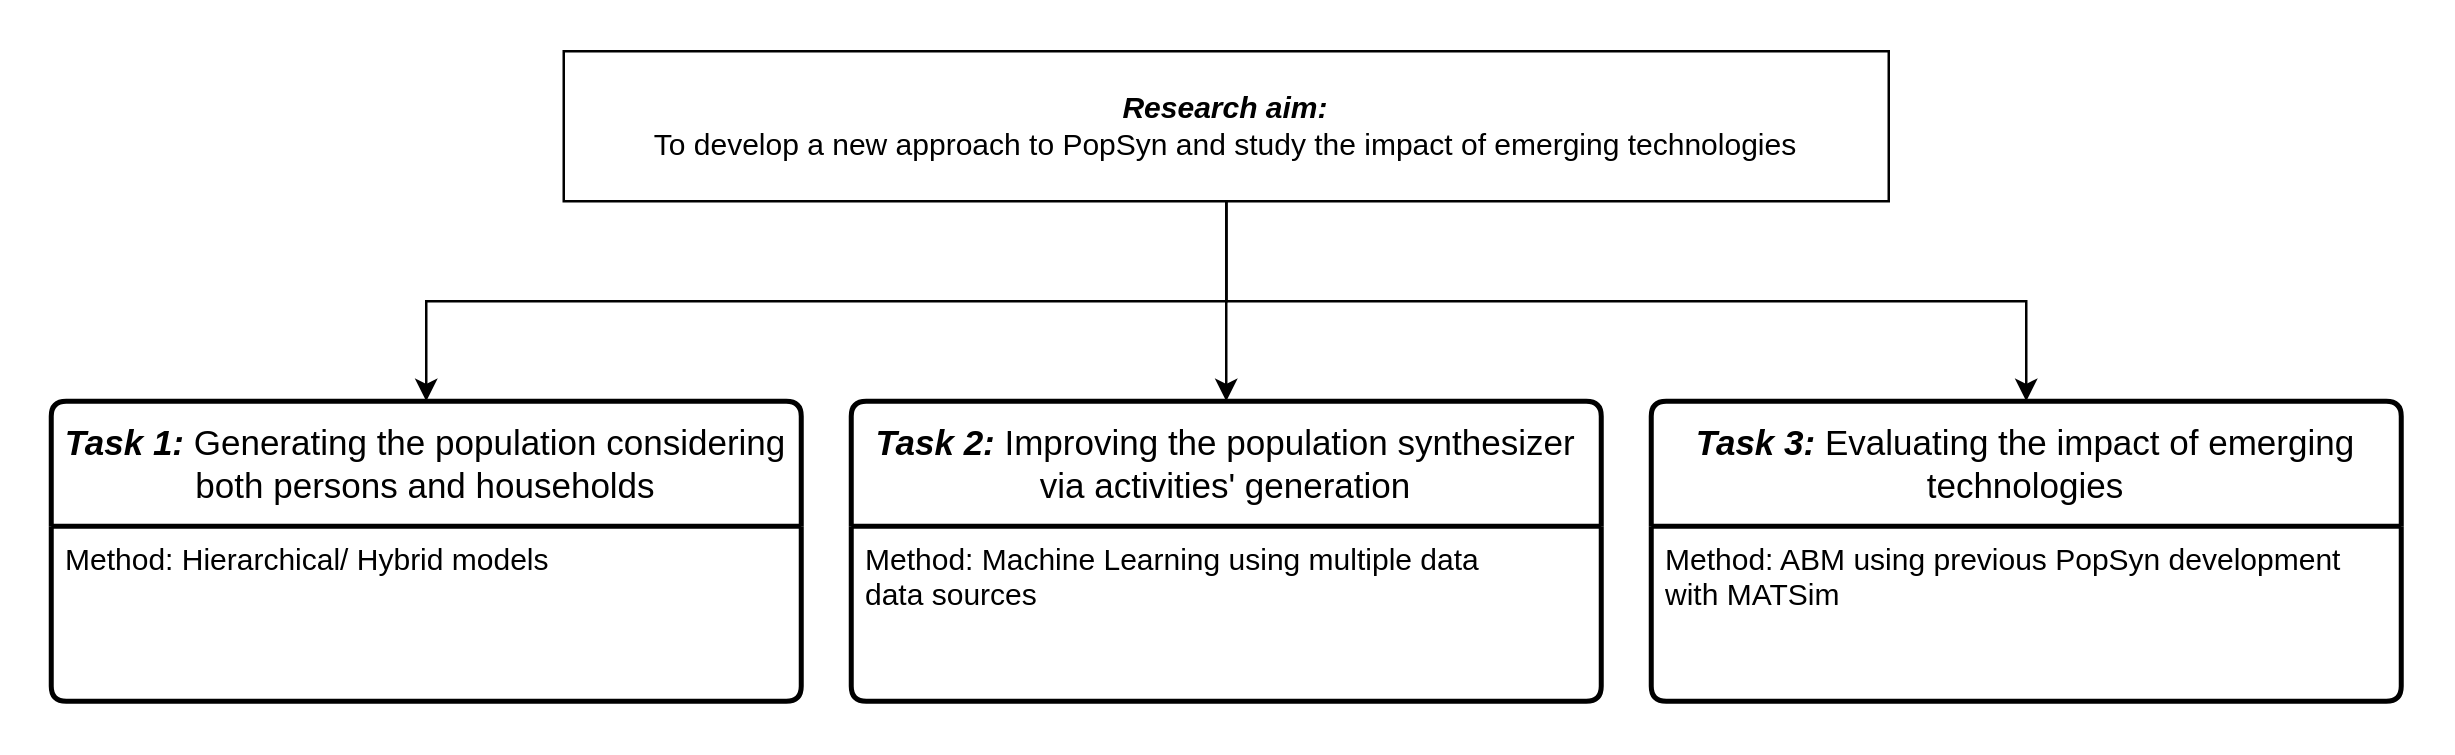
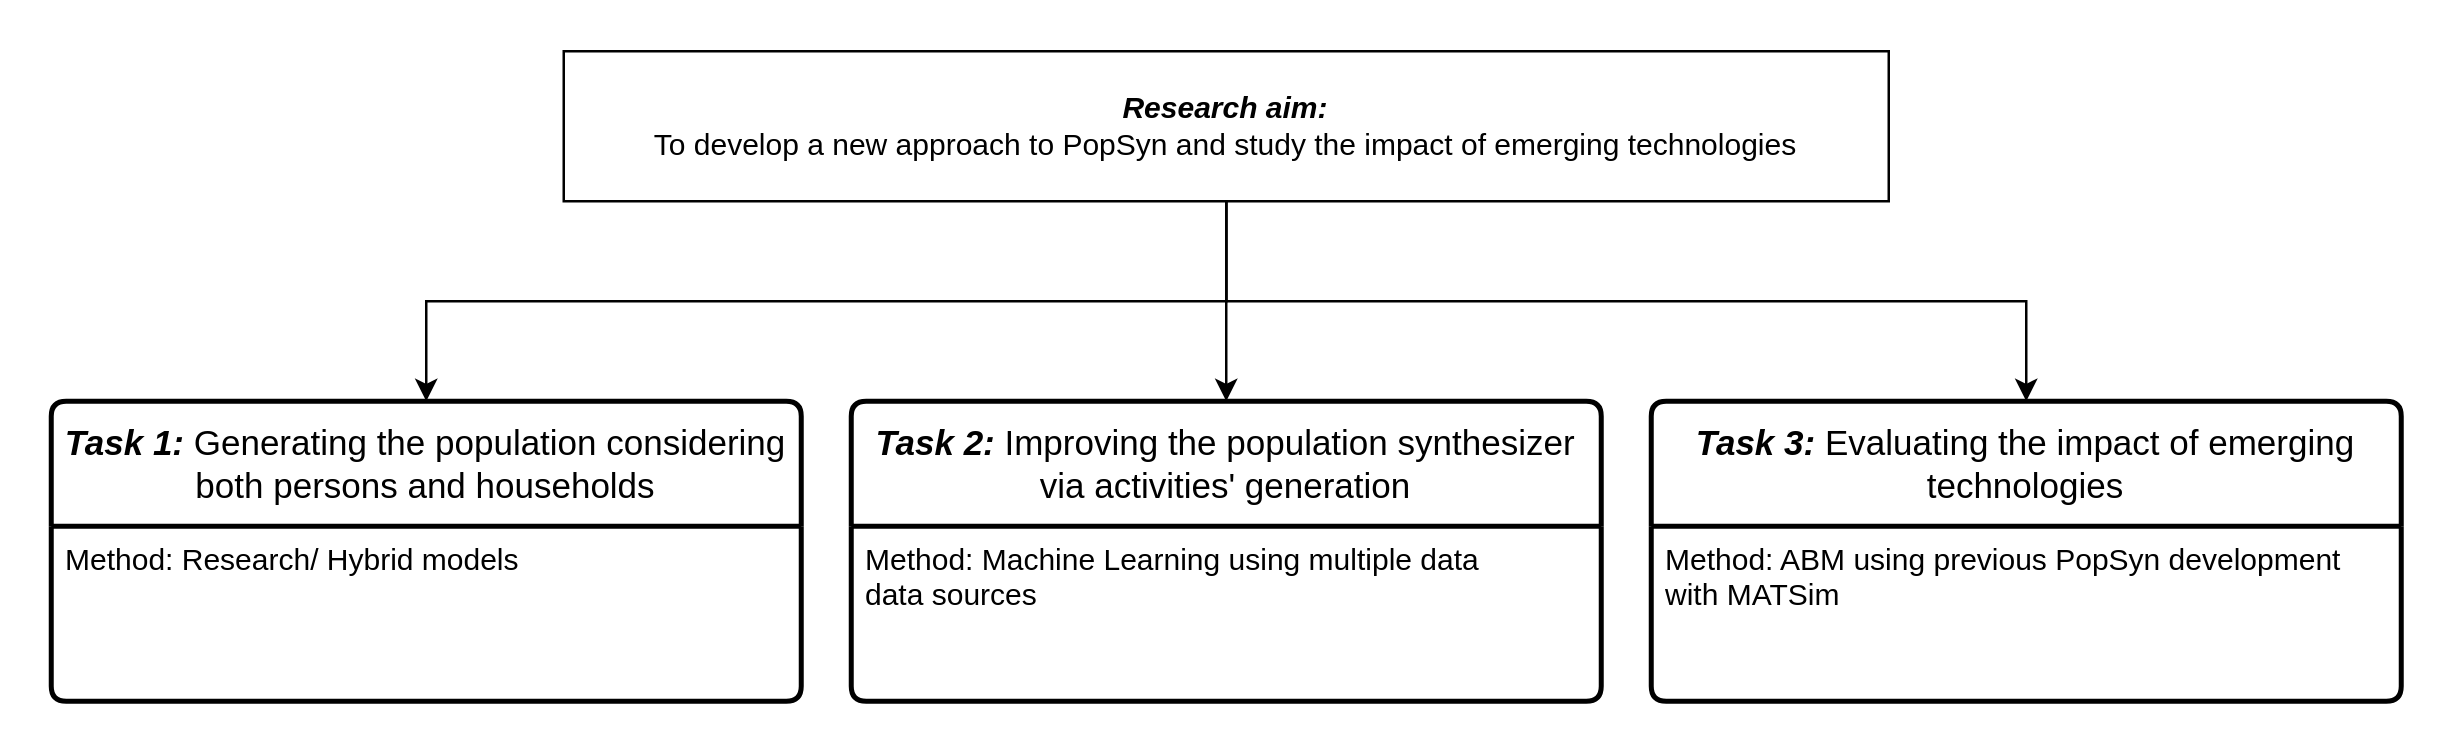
(325, 562) -> (303, 562)
